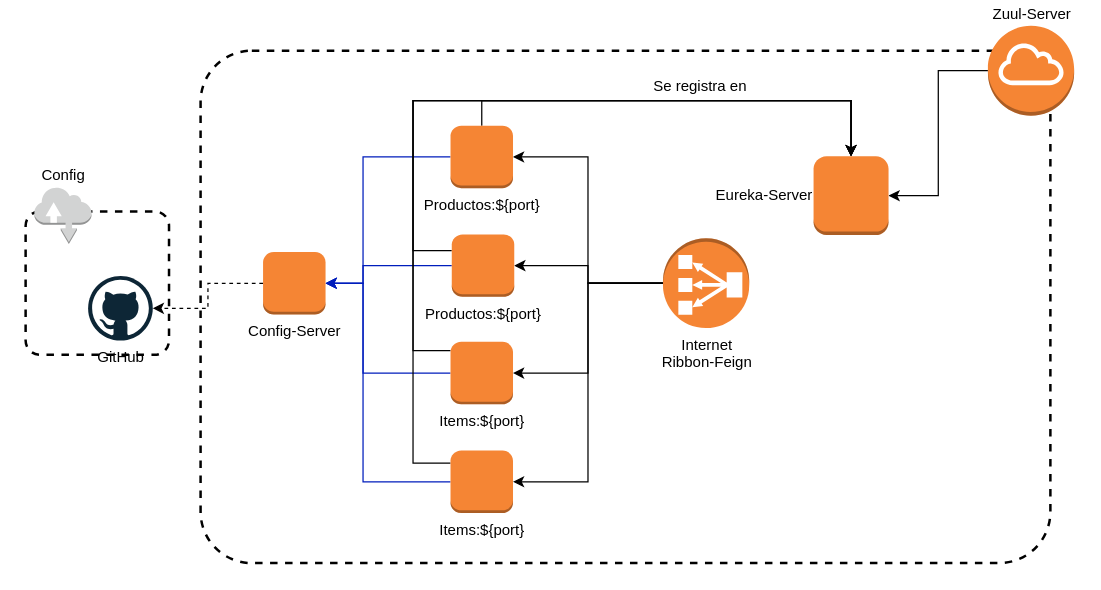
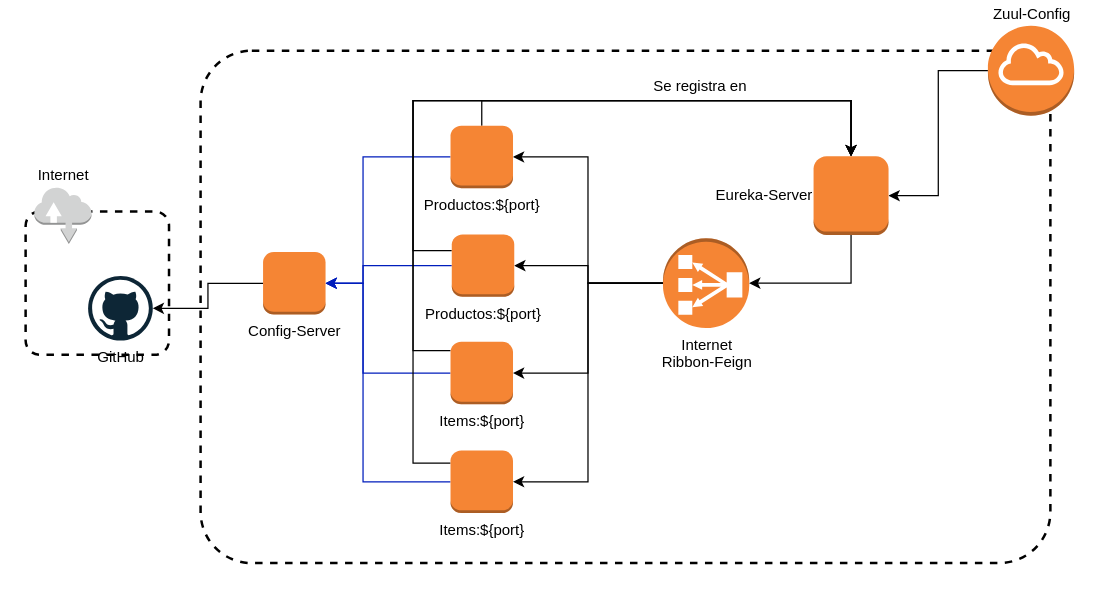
(1033, 13) -> (1033, 13)
(64, 174) -> (64, 174)
none -> (829, 283)
(208, 293) -> (208, 293)
